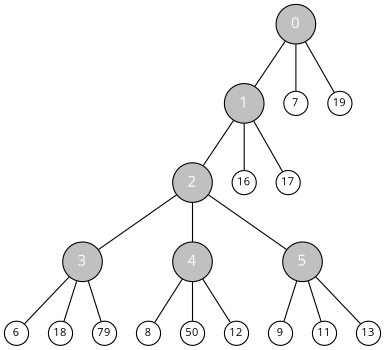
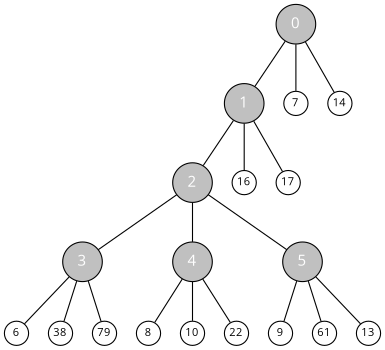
(340, 103) -> (340, 103)
(61, 333) -> (61, 333)
(193, 333) -> (193, 333)
(237, 333) -> (237, 333)
(324, 333) -> (324, 333)
